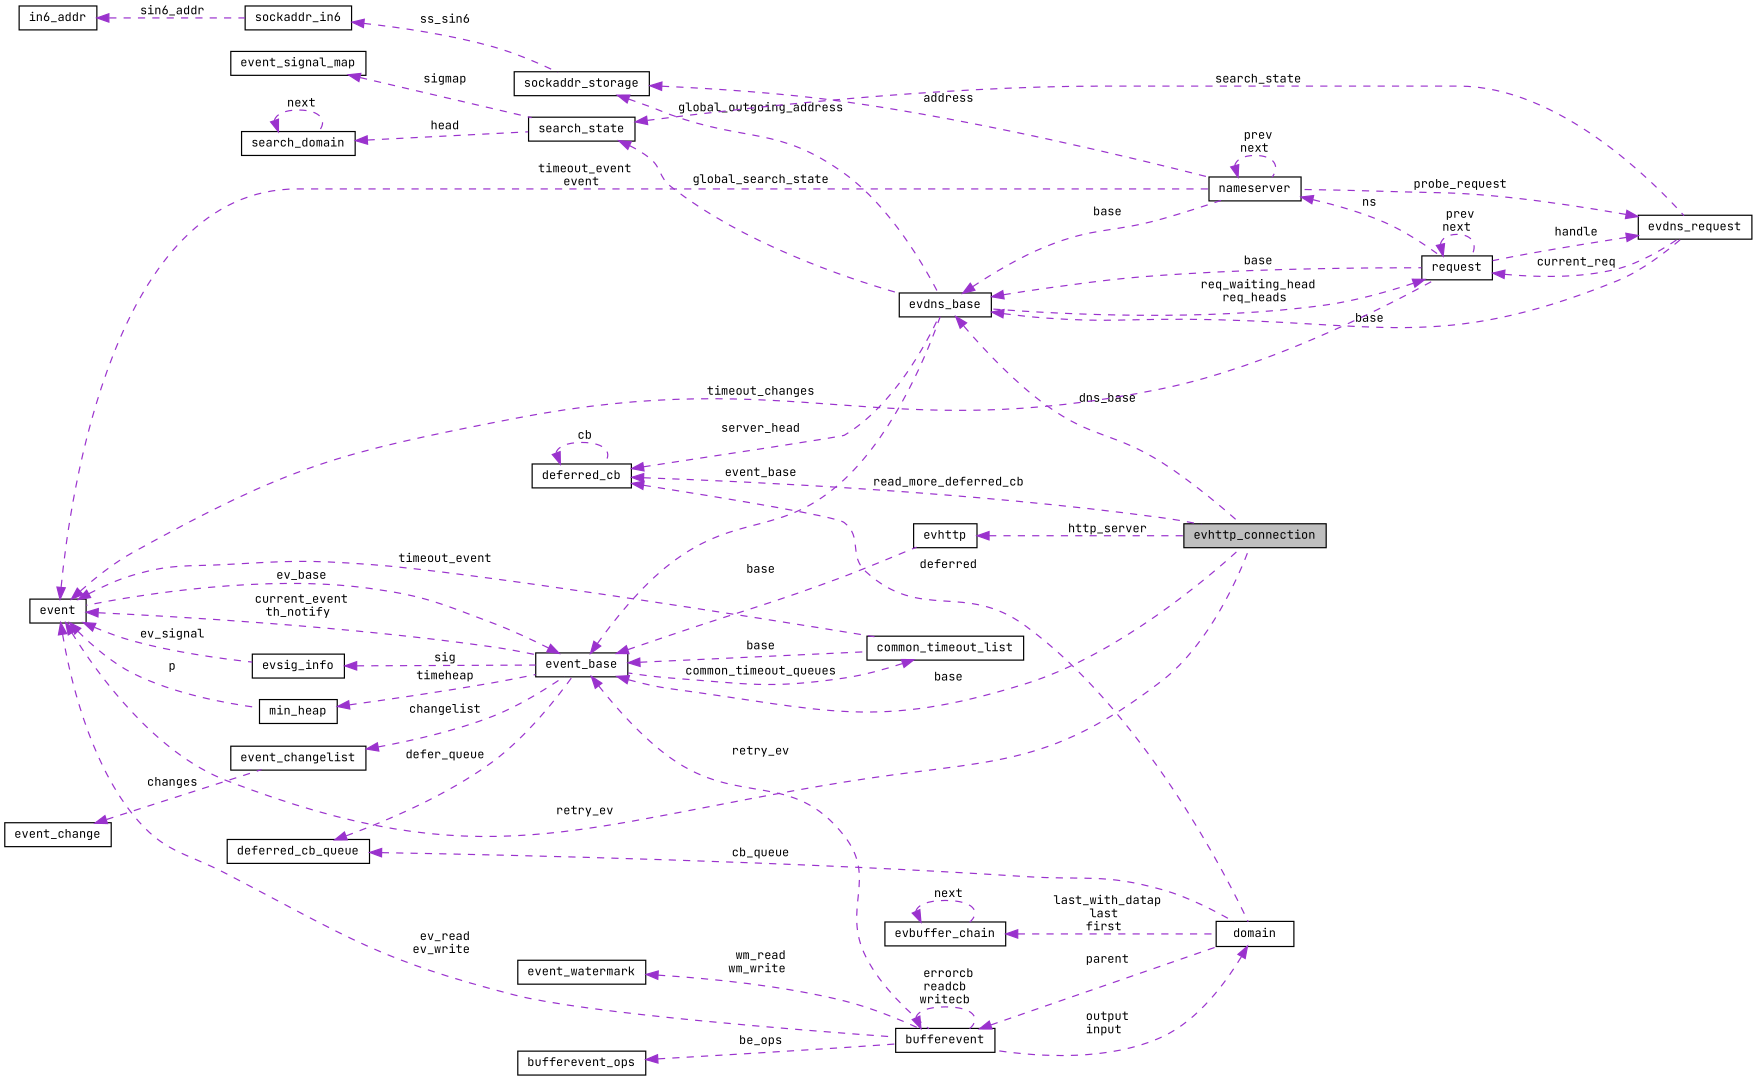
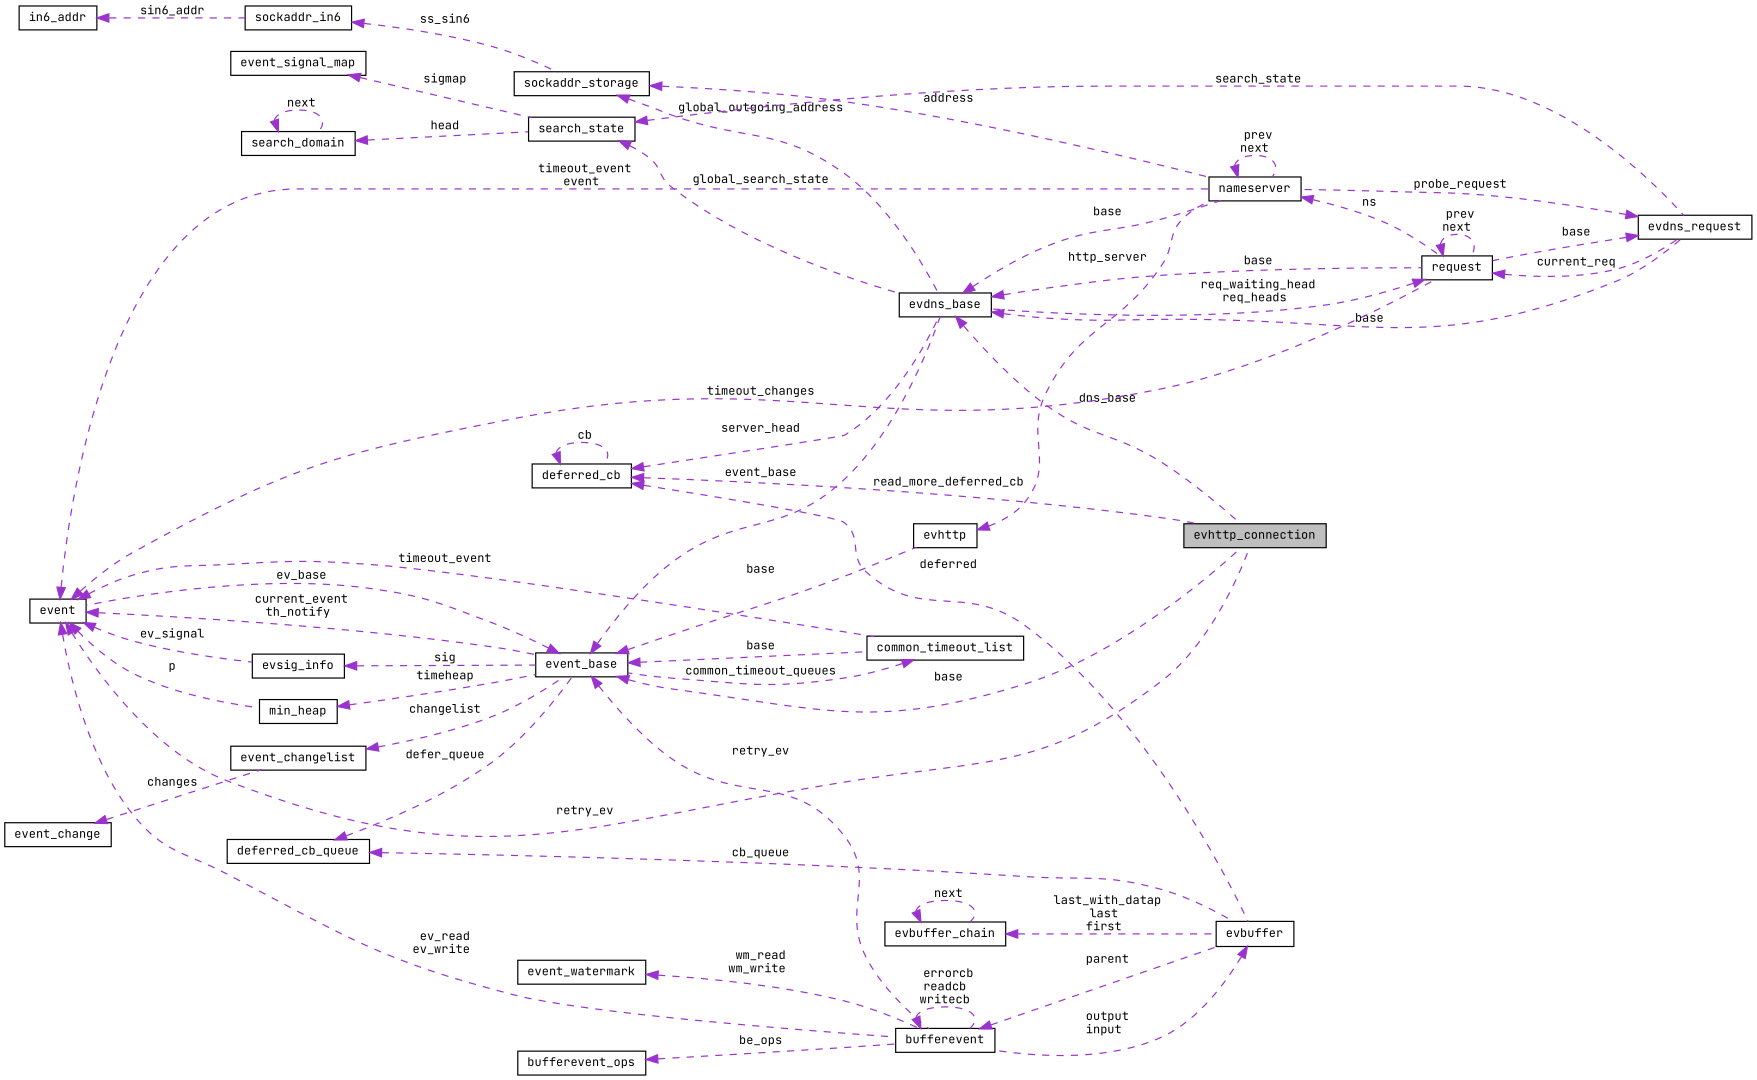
(1573, 233) -> (1573, 233)
(1086, 536) -> (1074, 351)
(1255, 934) -> (1255, 934)
